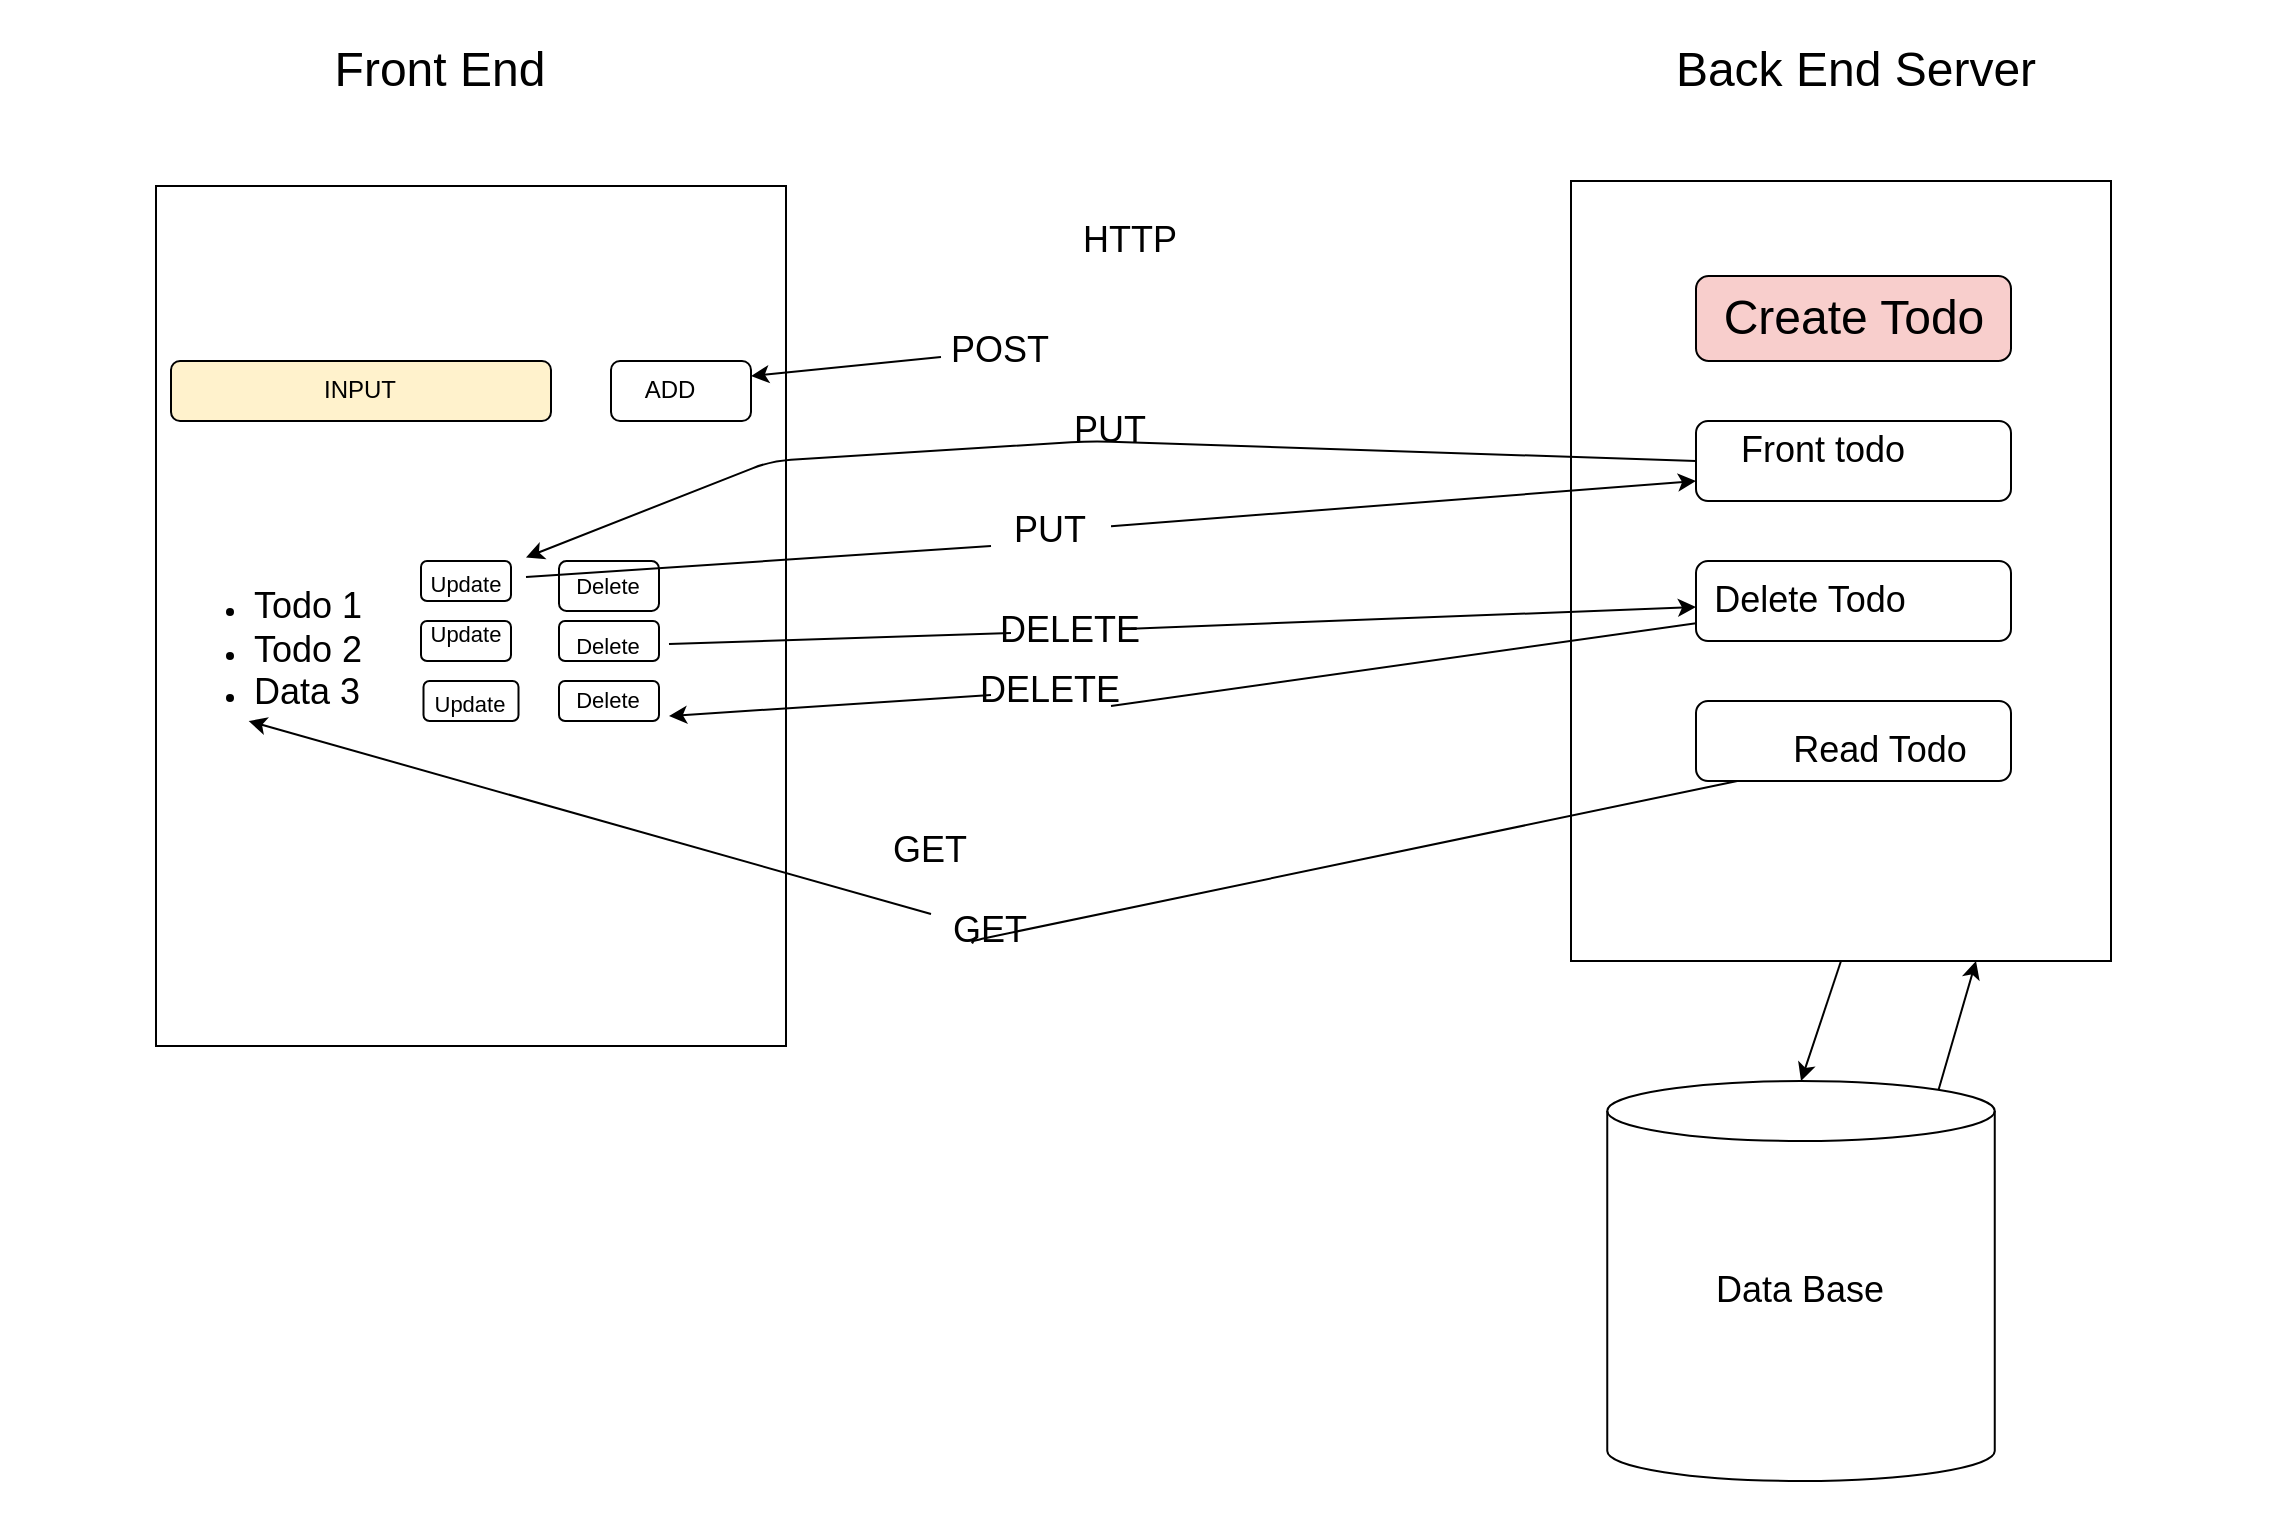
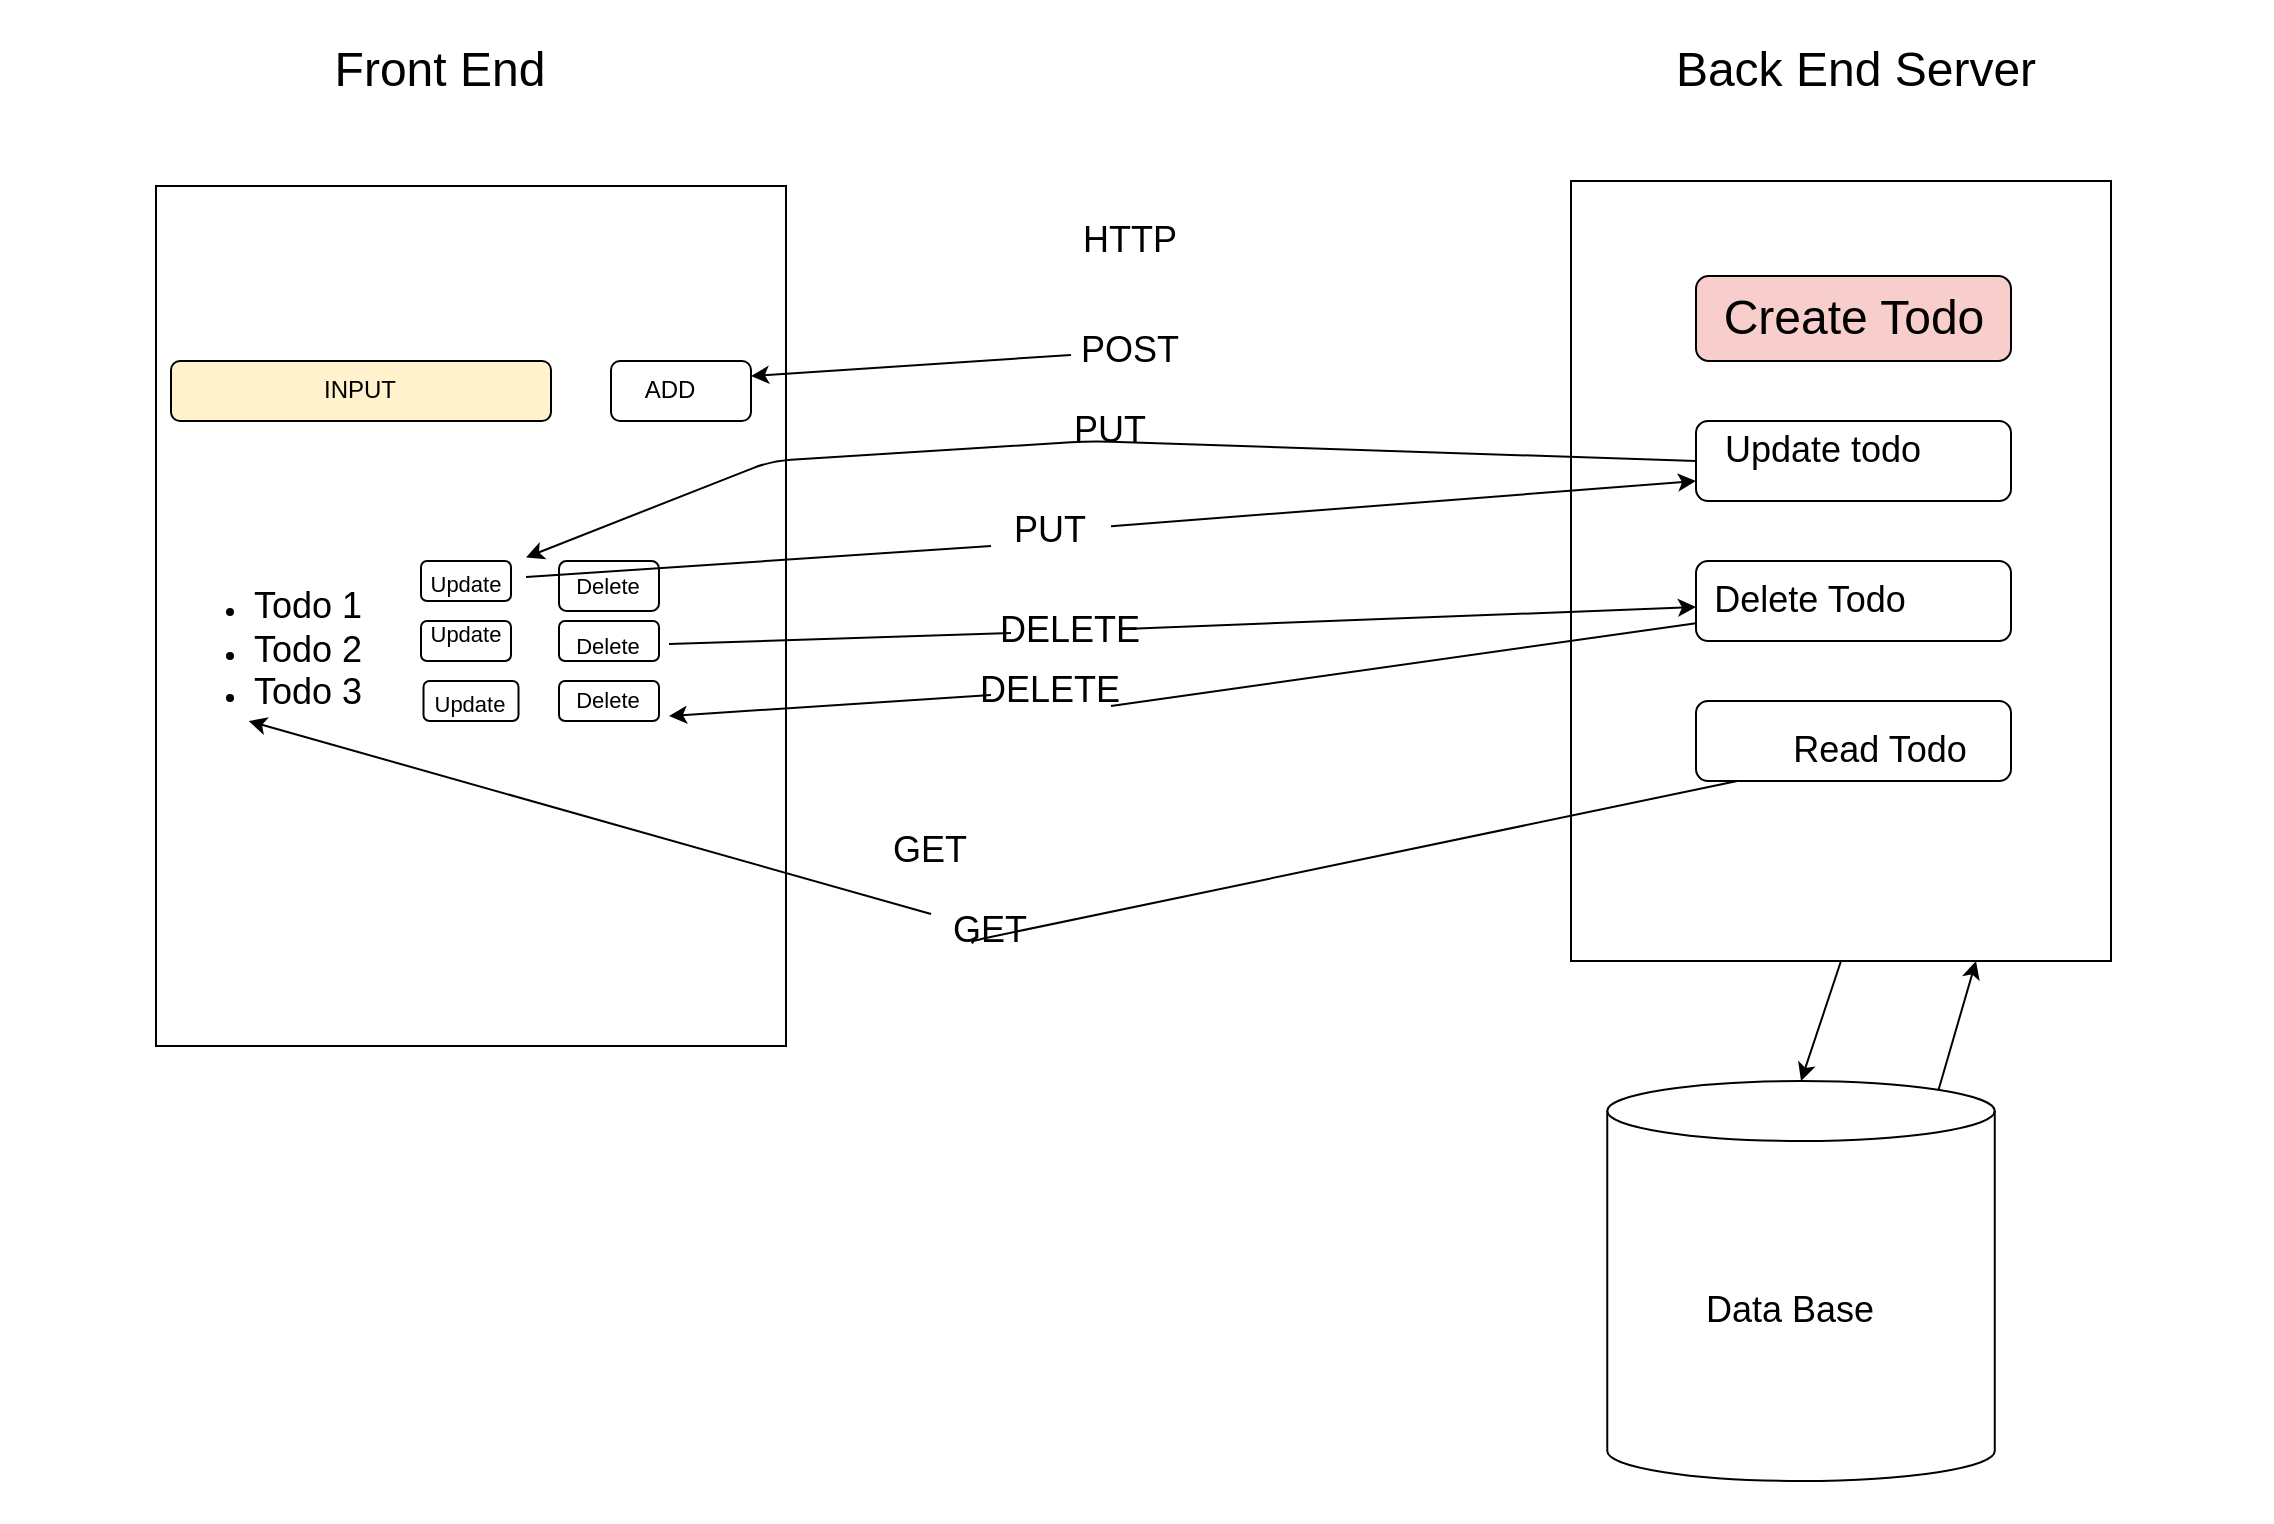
(1001, 351) -> (1131, 351)
(1824, 451) -> (1824, 451)
(212, 651) -> (212, 651)
(1801, 1291) -> (1791, 1311)
